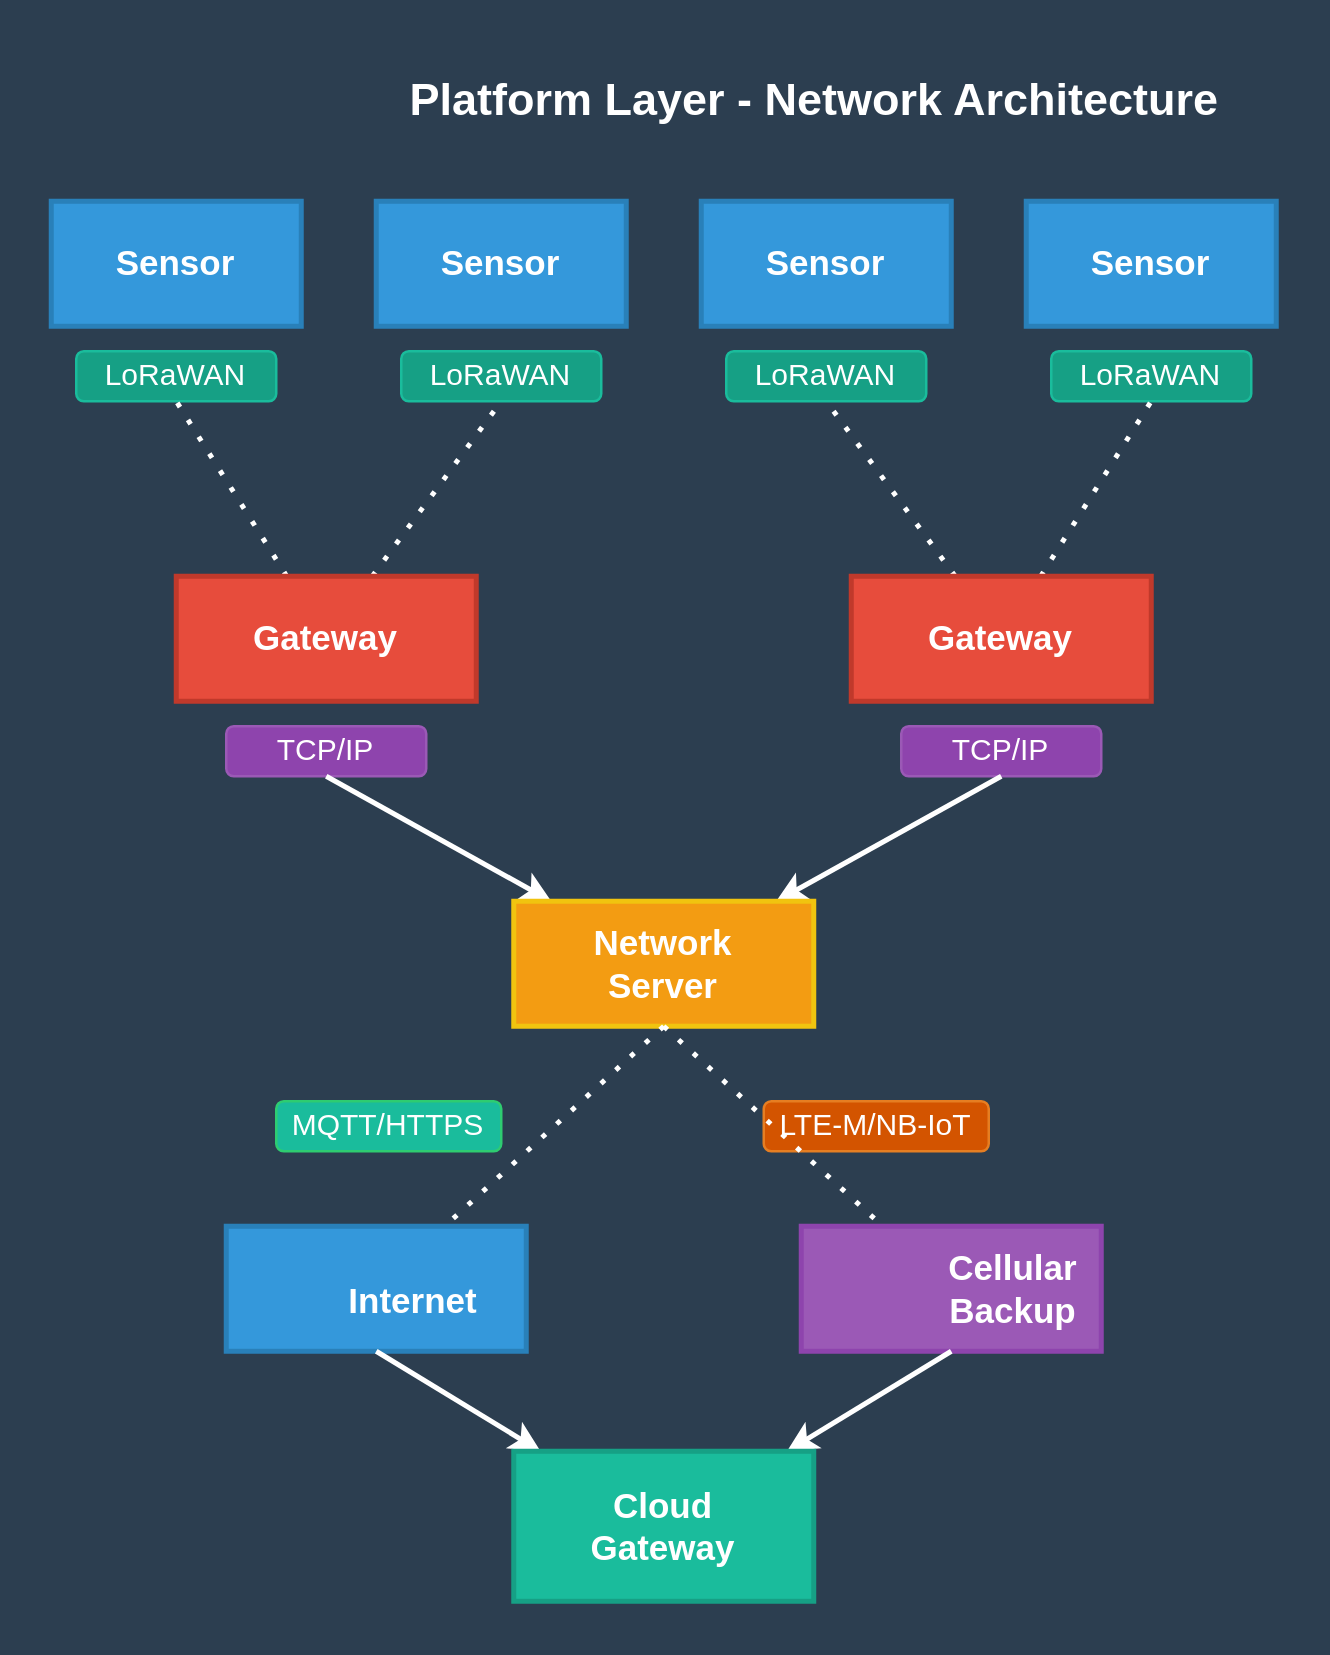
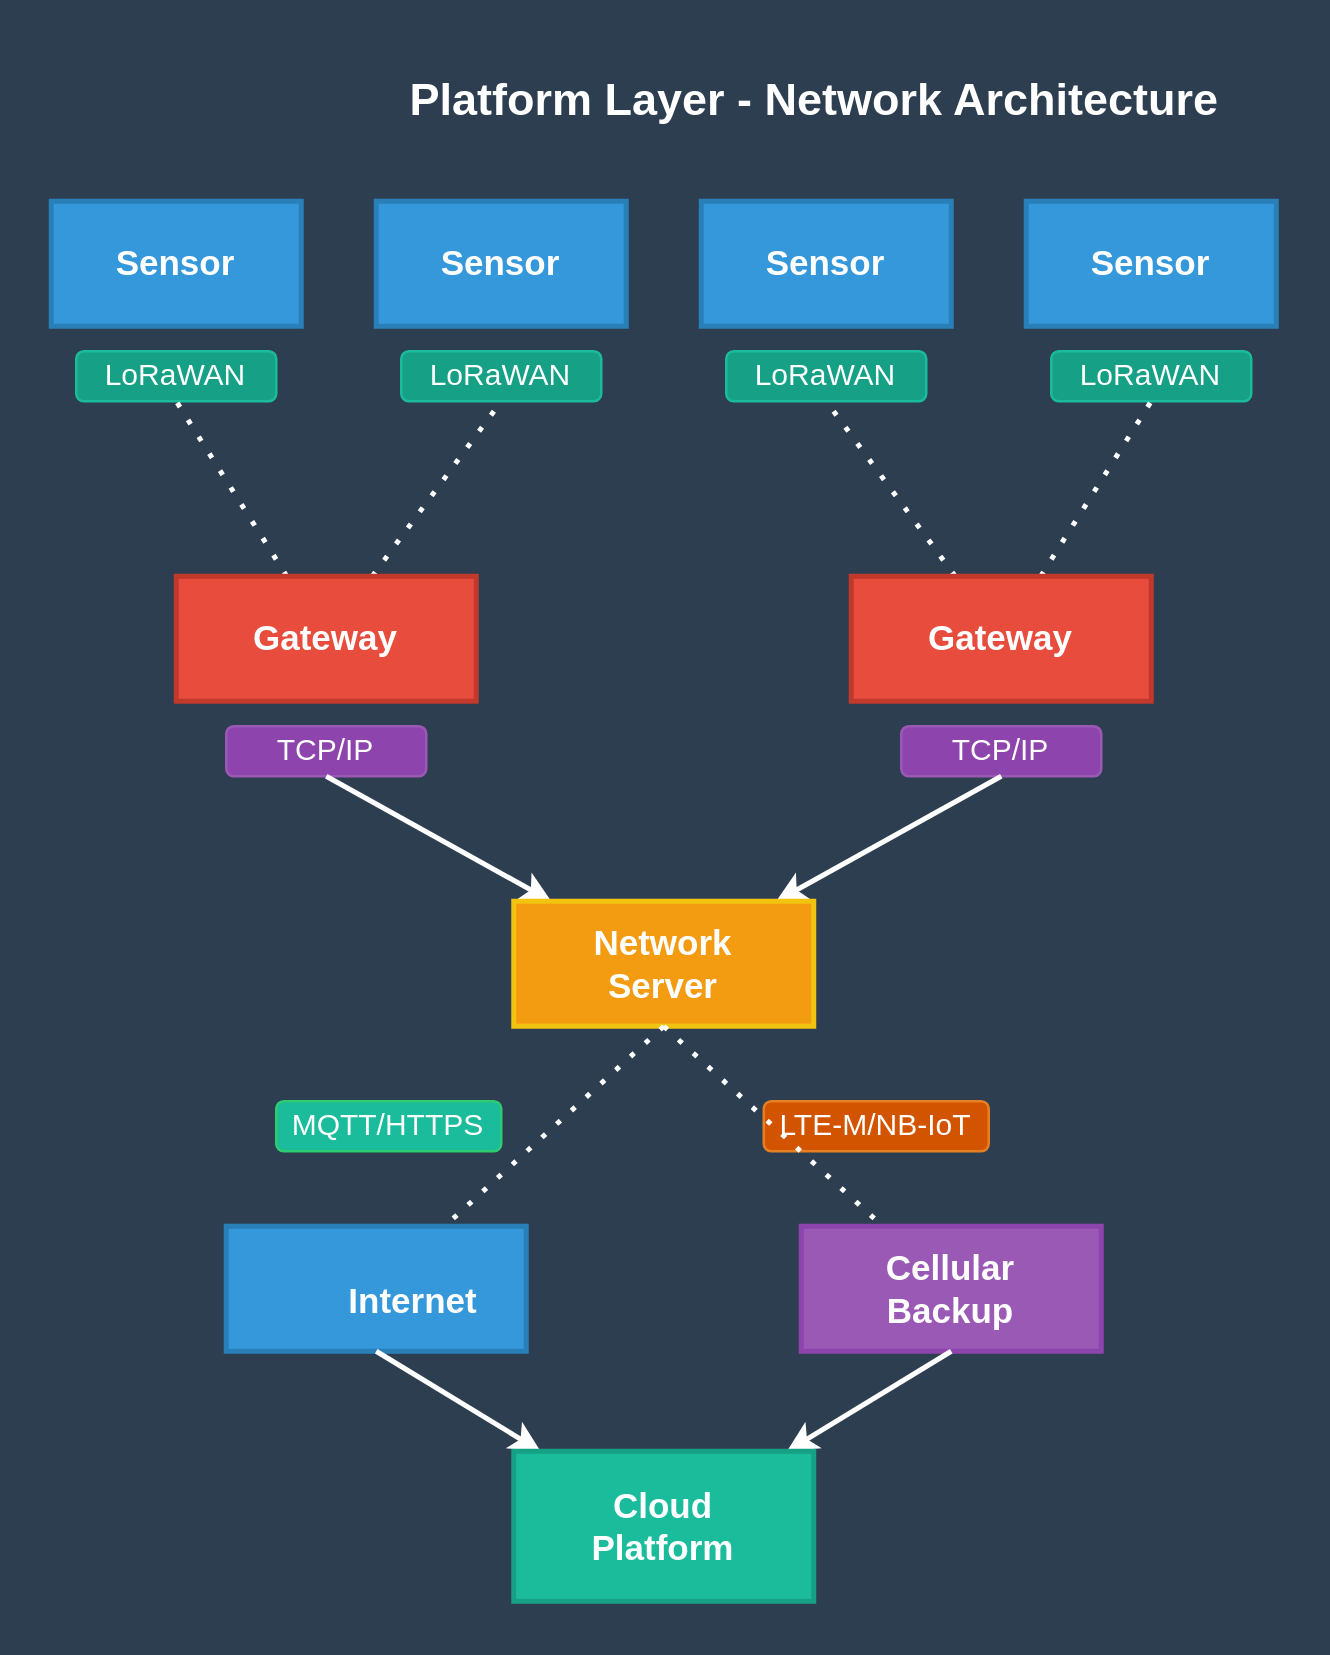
(1014, 1289) -> (951, 1289)
(664, 1526) -> (664, 1526)
